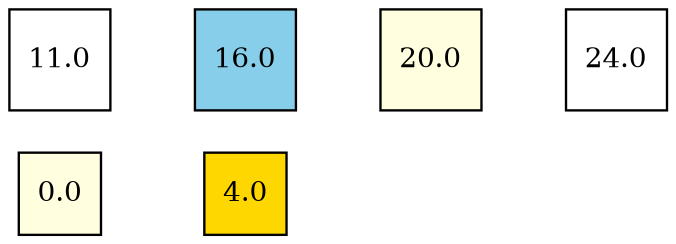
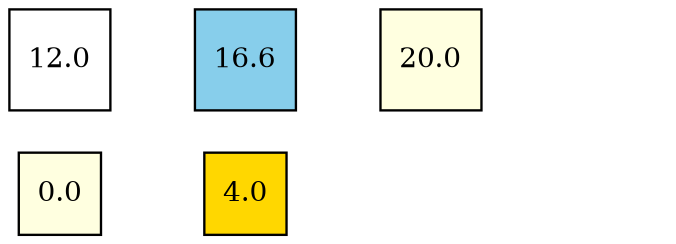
(60, 60) -> (60, 60)
(245, 60) -> (245, 60)
(617, 60) -> none
